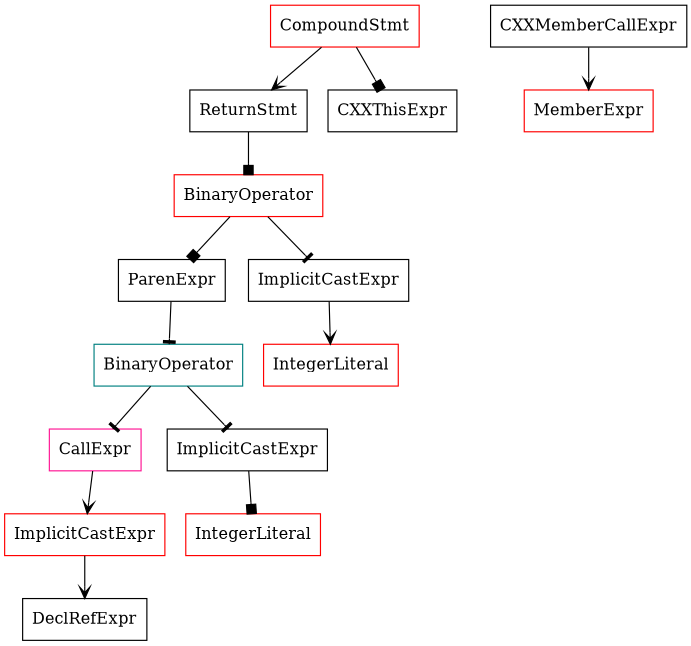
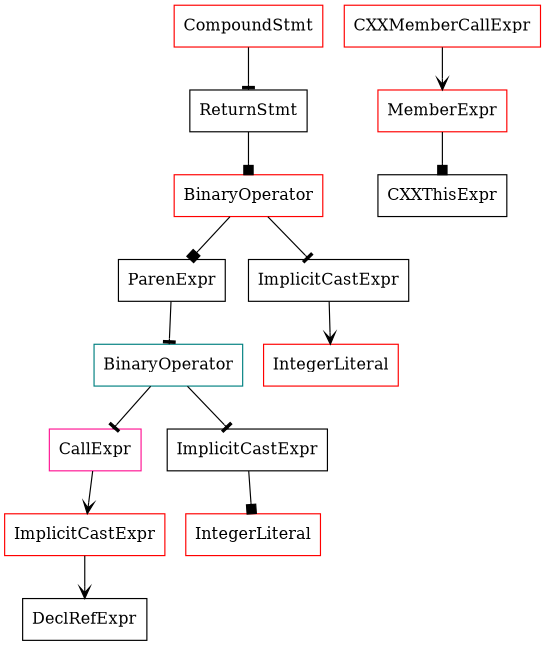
(589, 26) -> (442, 26)
(366, 63) -> (442, 148)
(301, 65) -> (248, 66)
